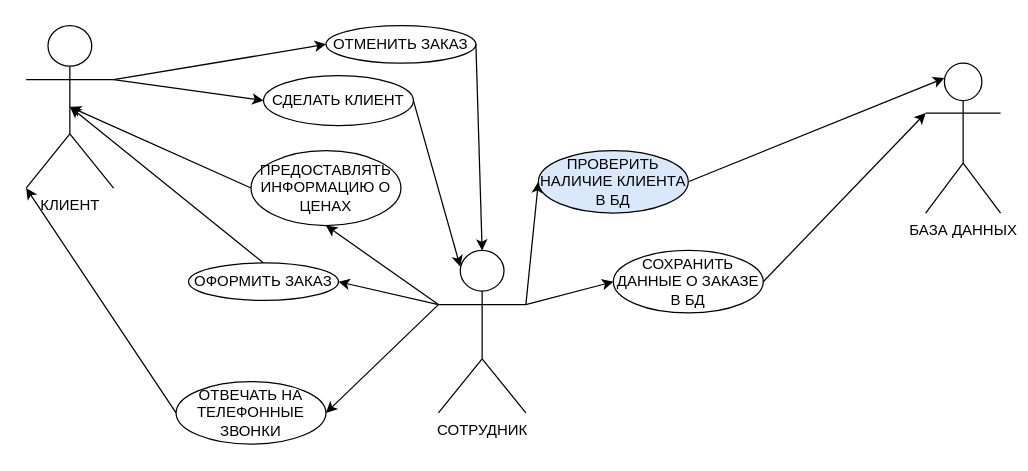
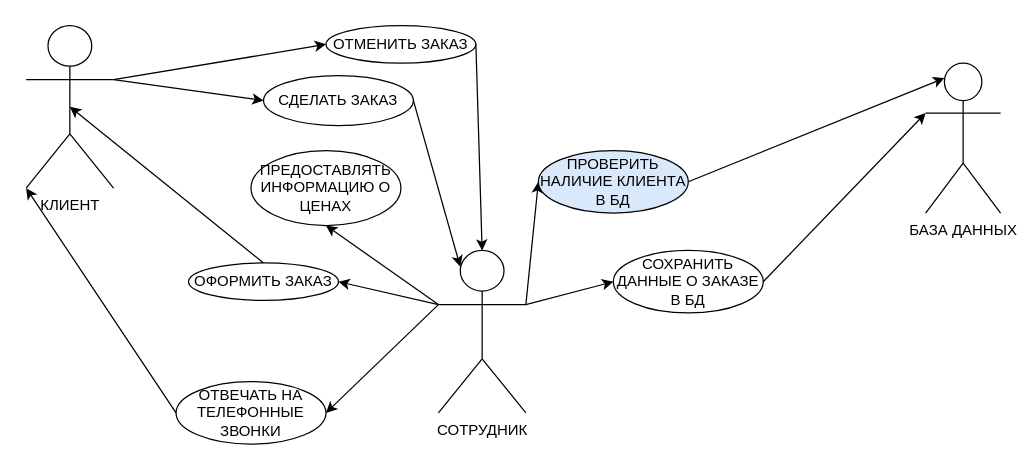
(338, 101) -> (338, 101)
(165, 150) -> none
